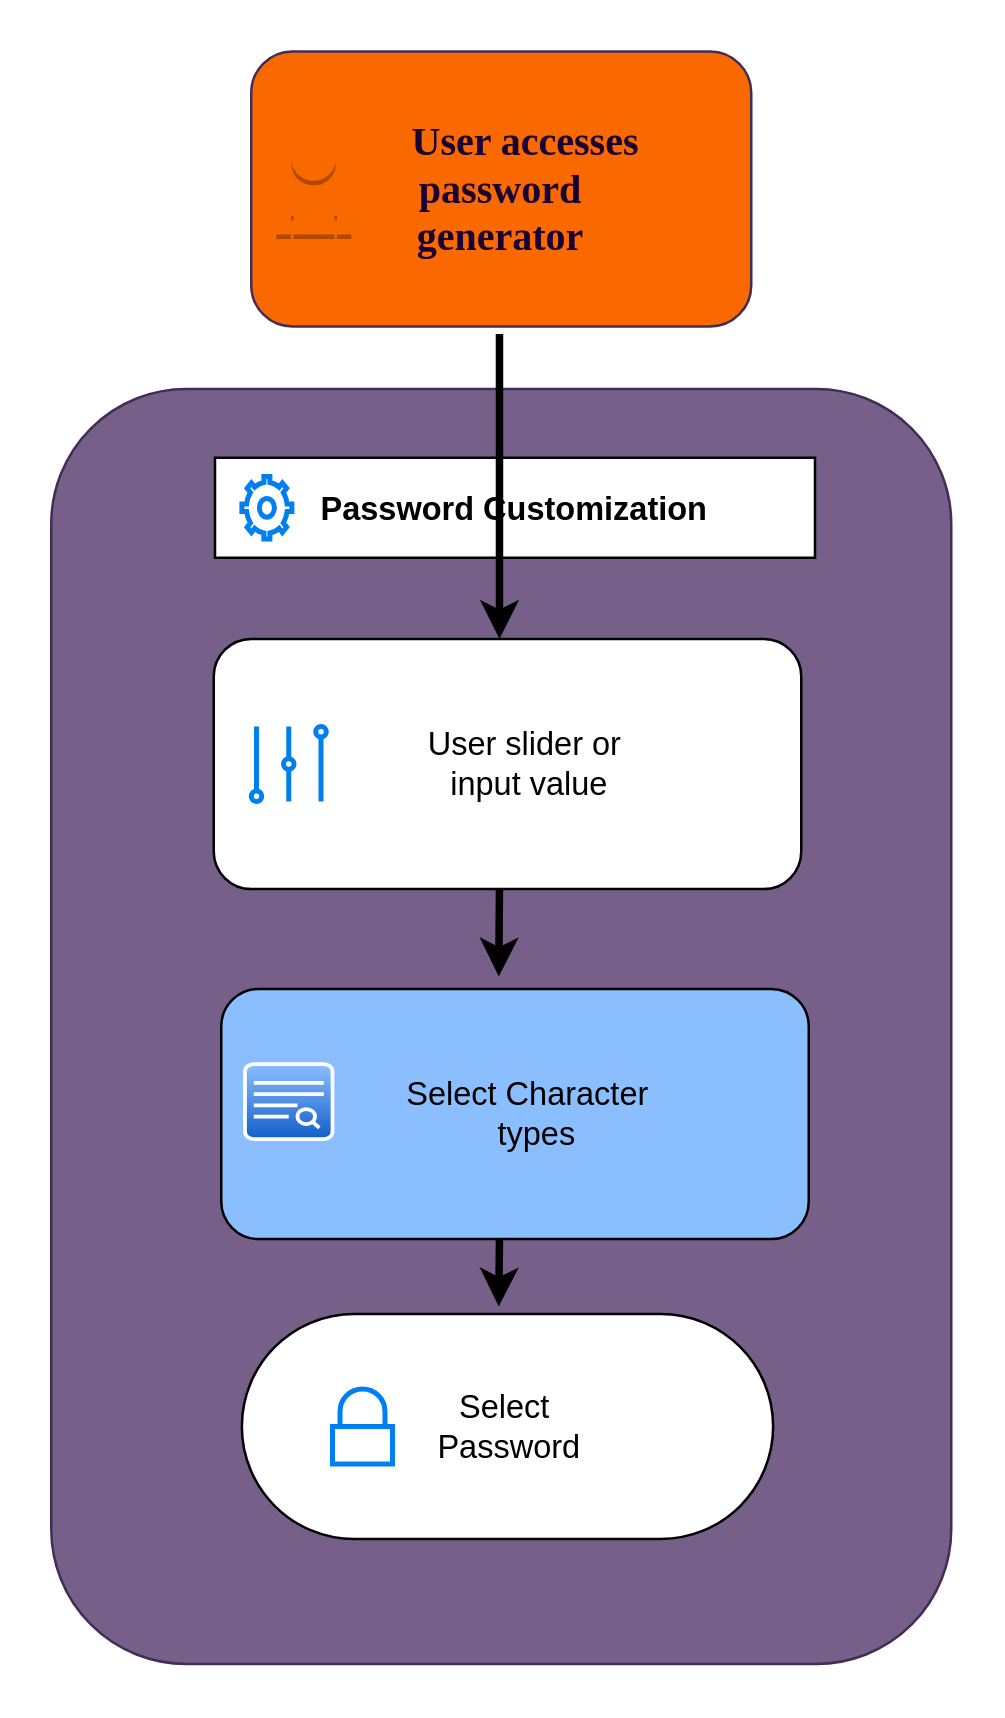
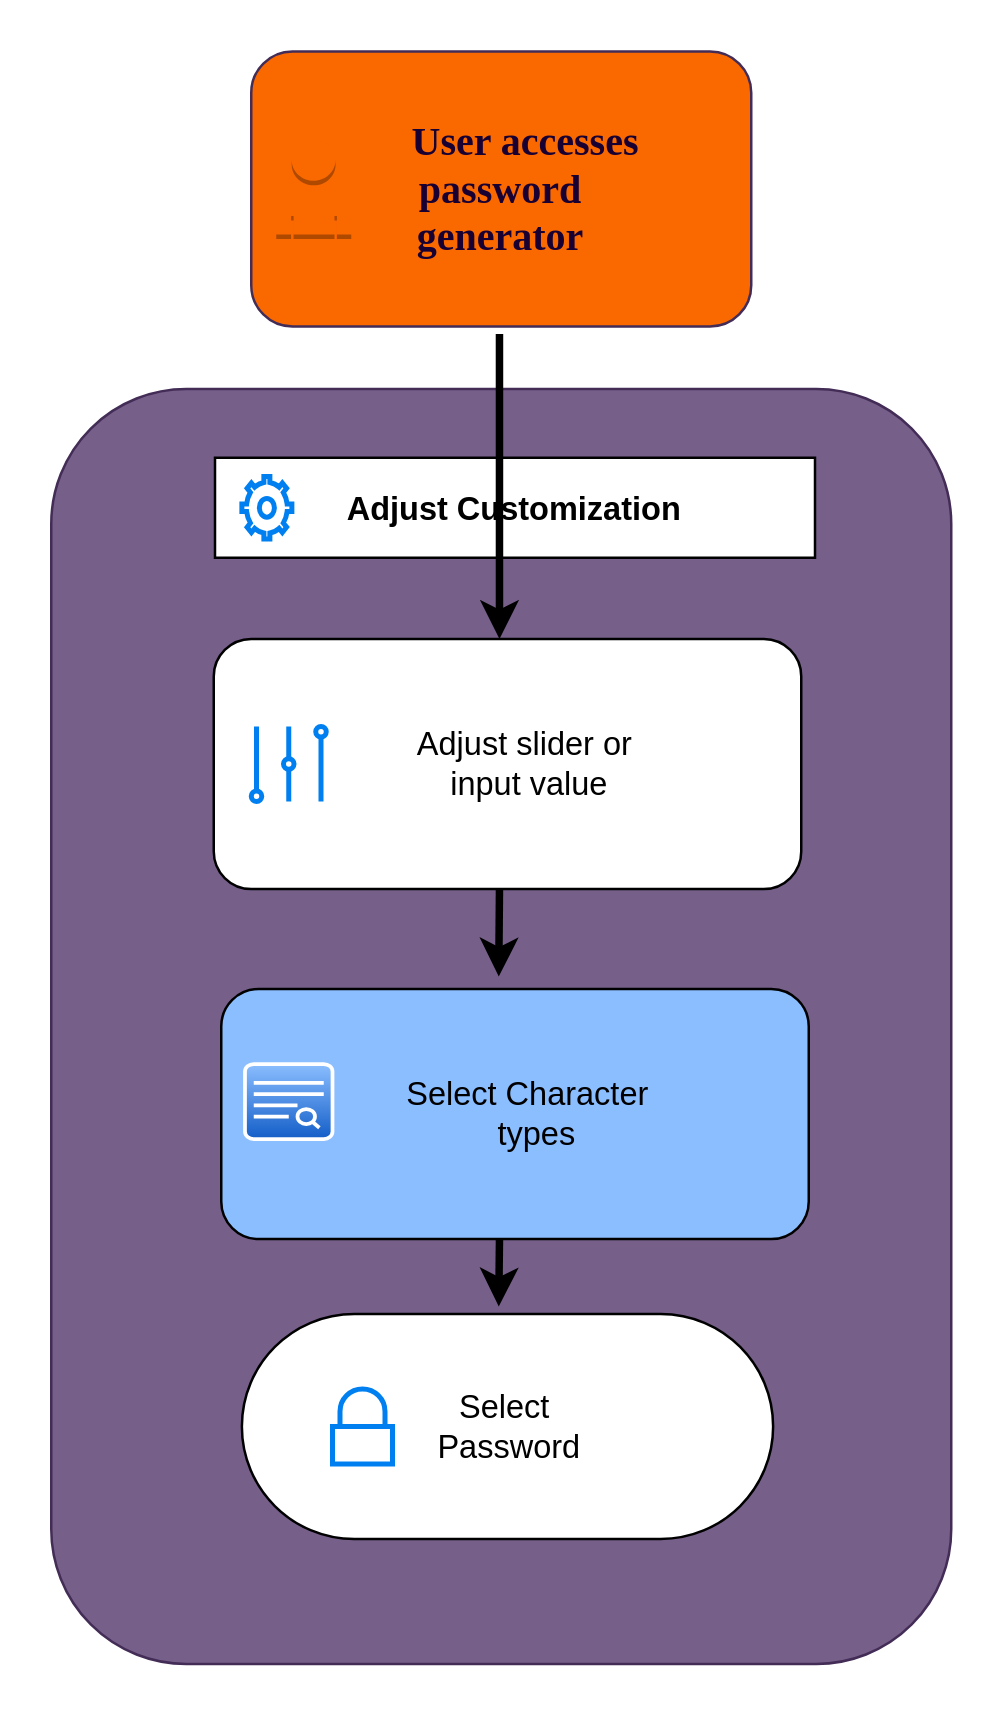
(514, 509) -> (514, 509)
(508, 764) -> (508, 764)
